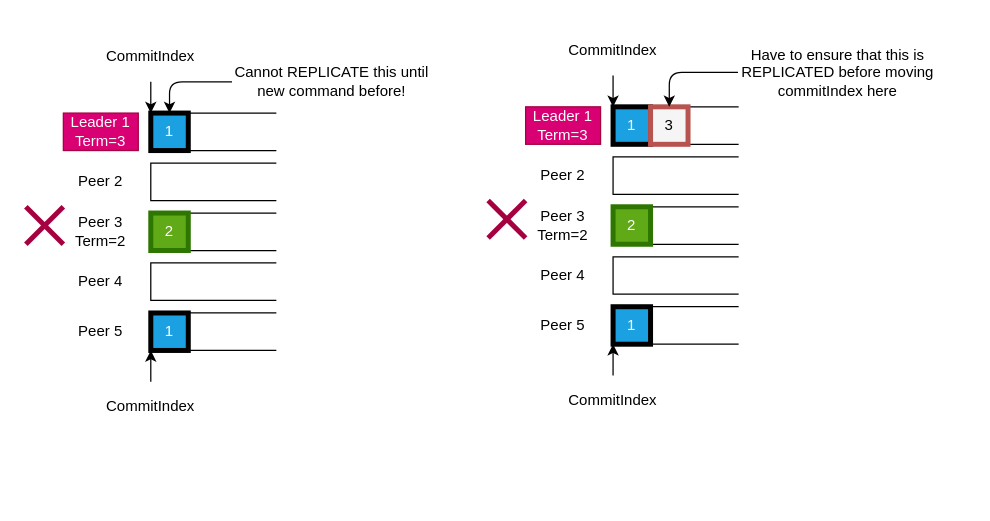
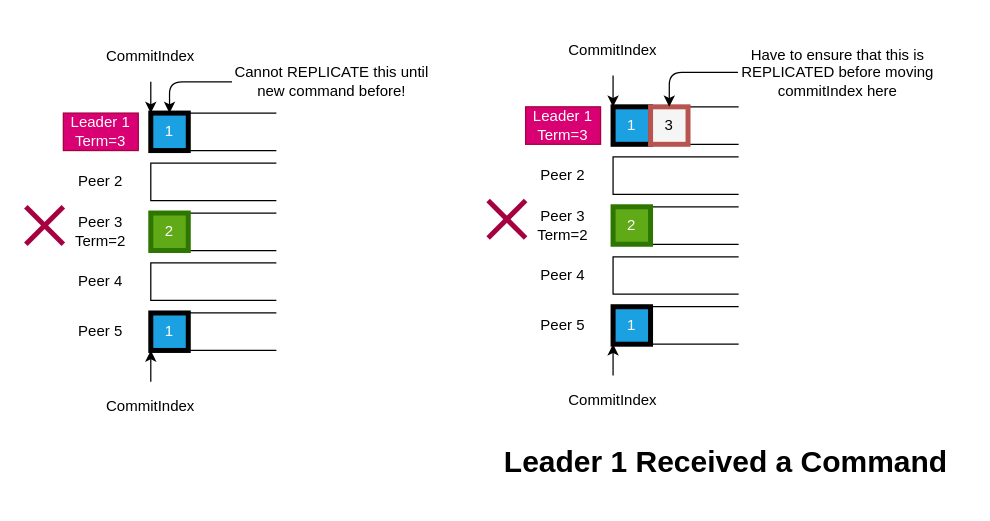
none -> (726, 463)
